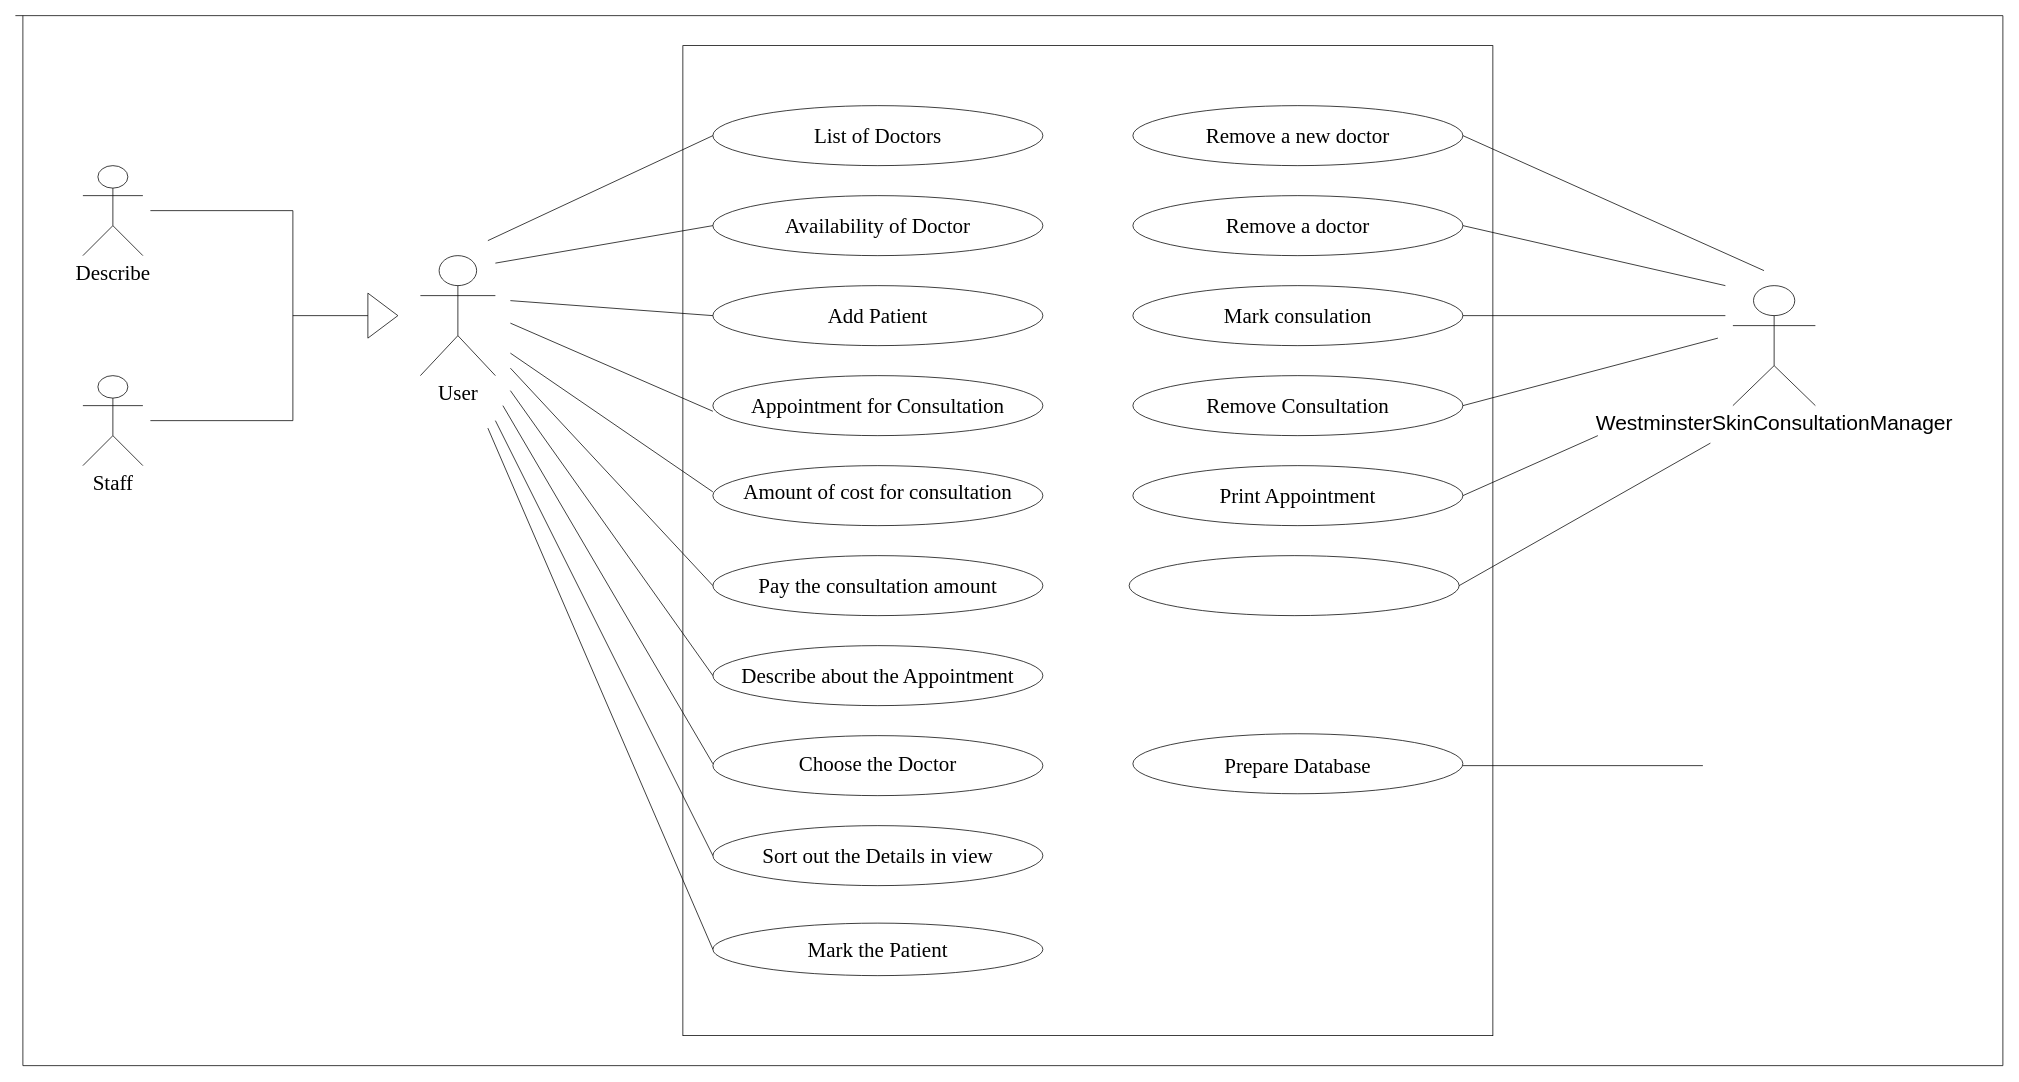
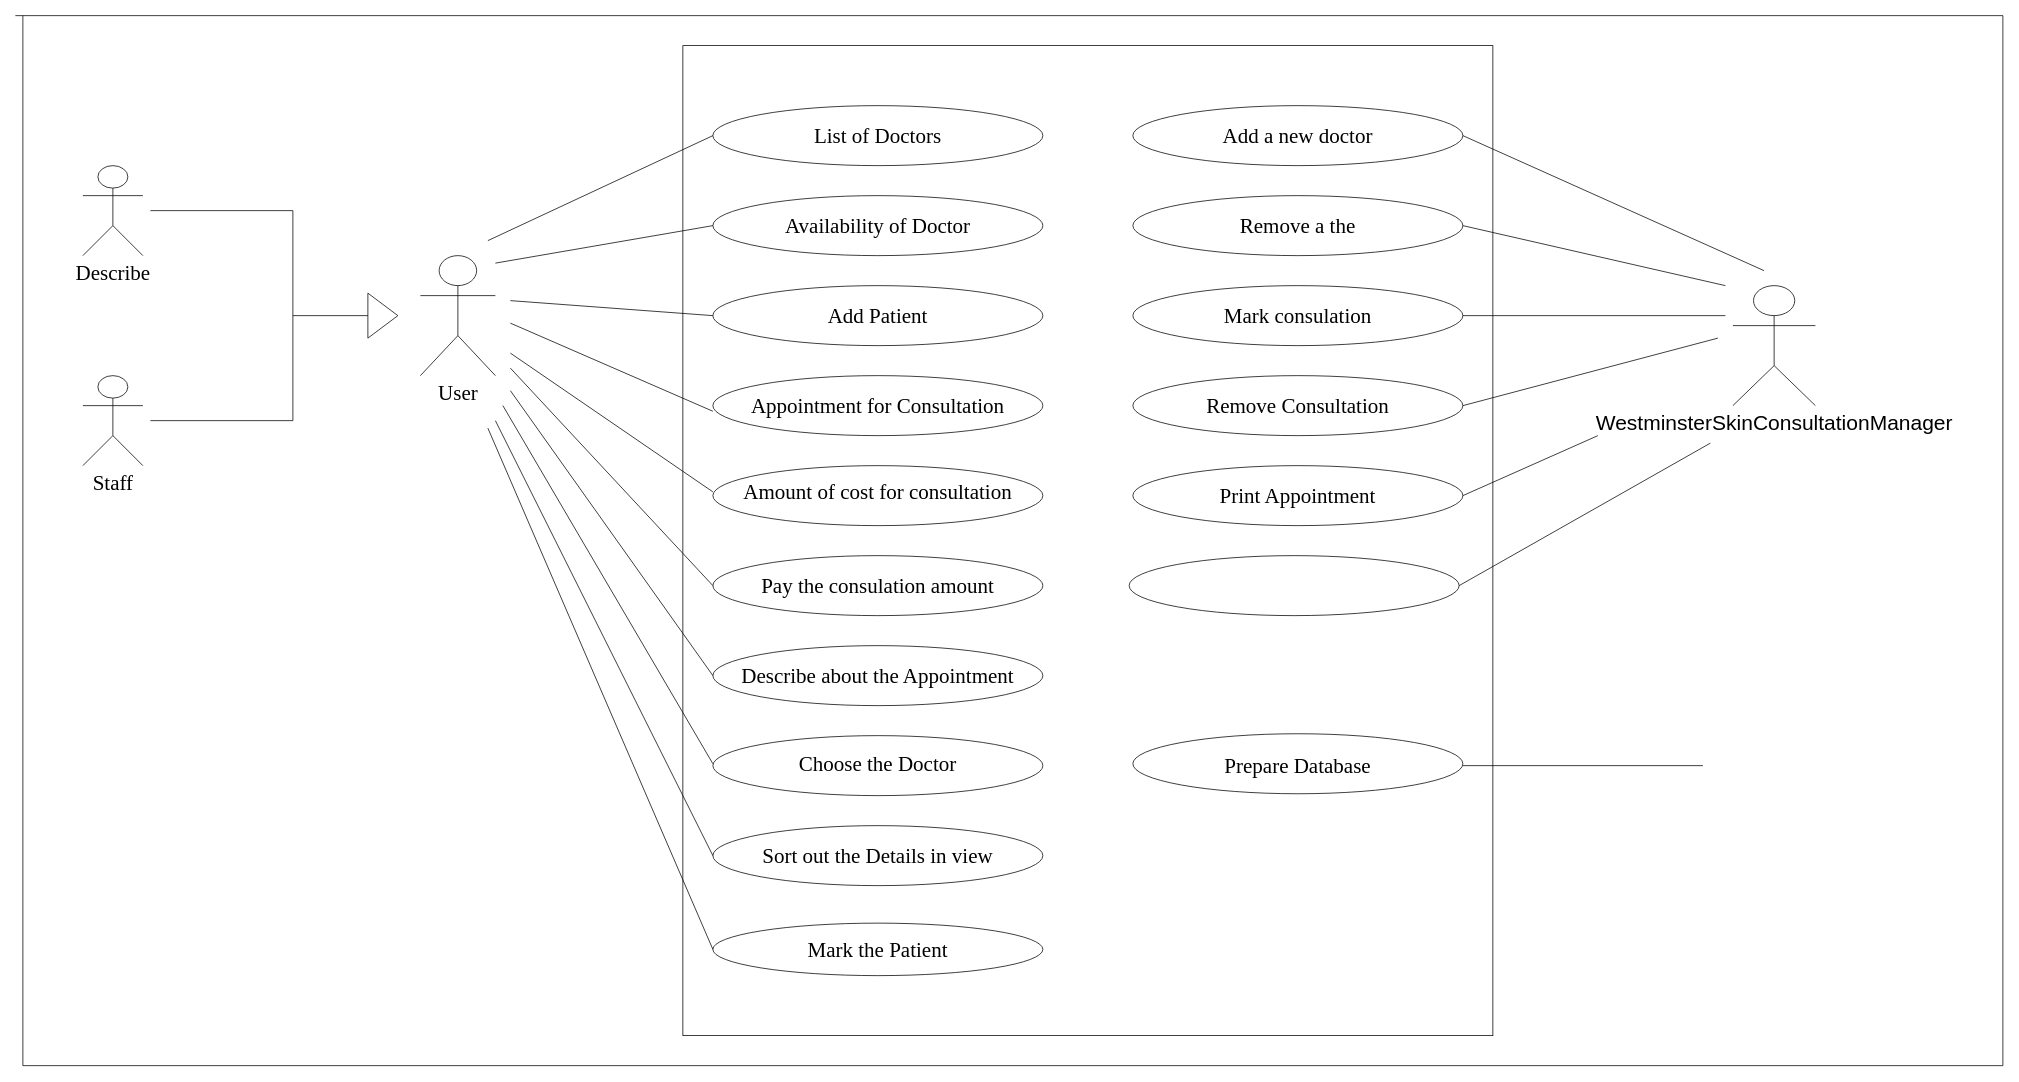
(1298, 135) -> (1298, 135)
(1298, 225) -> (1298, 225)
(878, 585) -> (878, 585)
